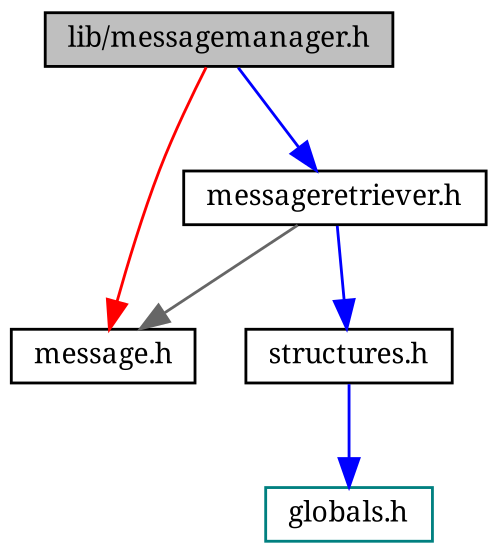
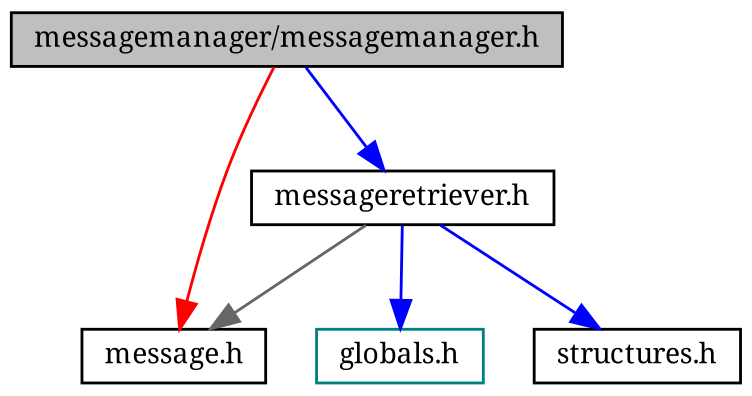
(219, 40) -> (287, 40)
(349, 421) -> (402, 263)
